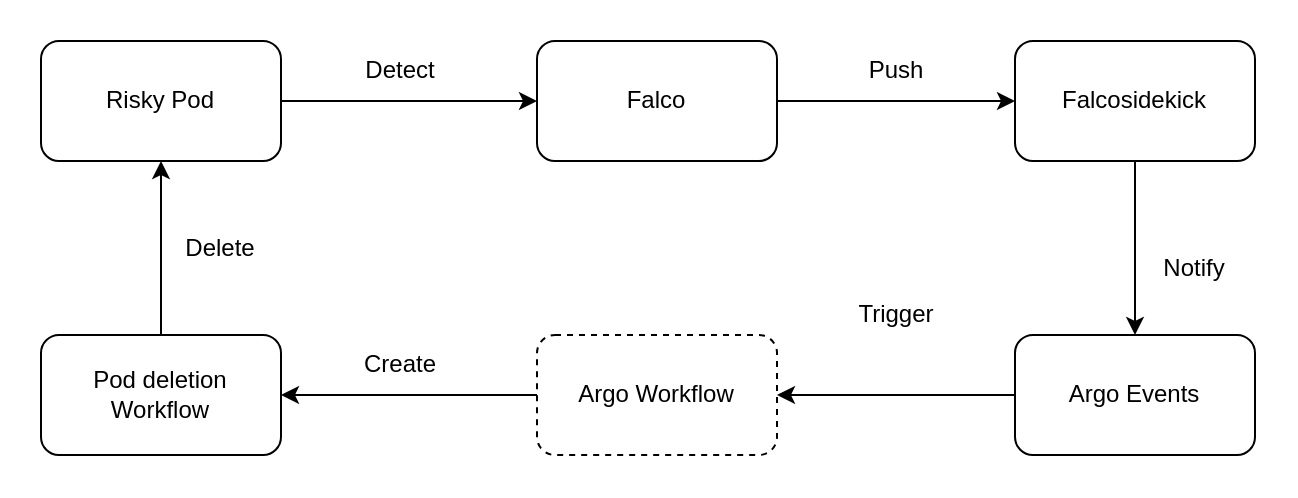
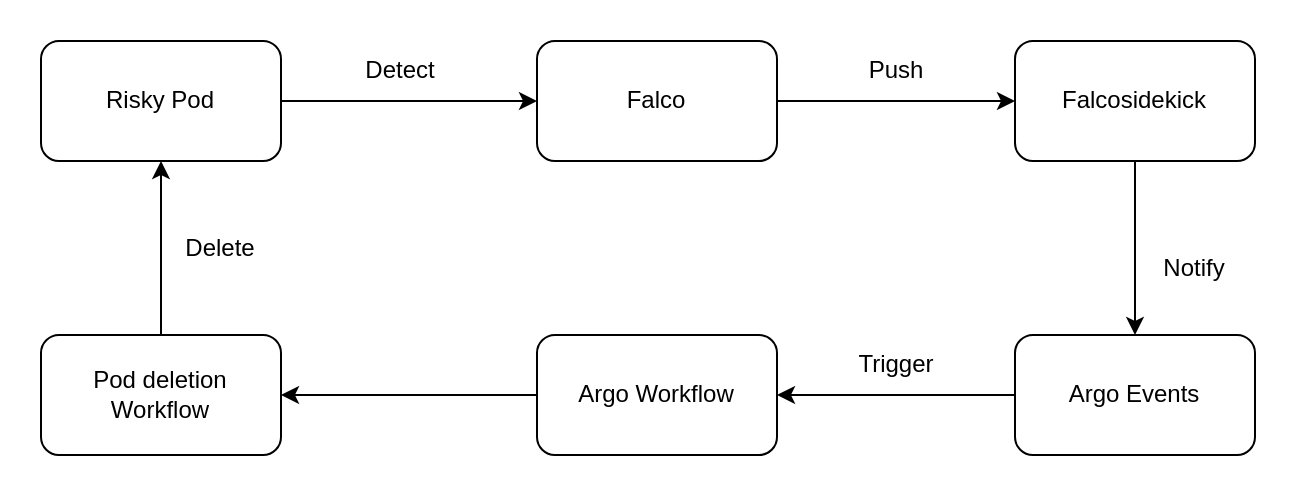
(897, 315) -> (897, 365)
(401, 365) -> none
(657, 395) -> (657, 395)
